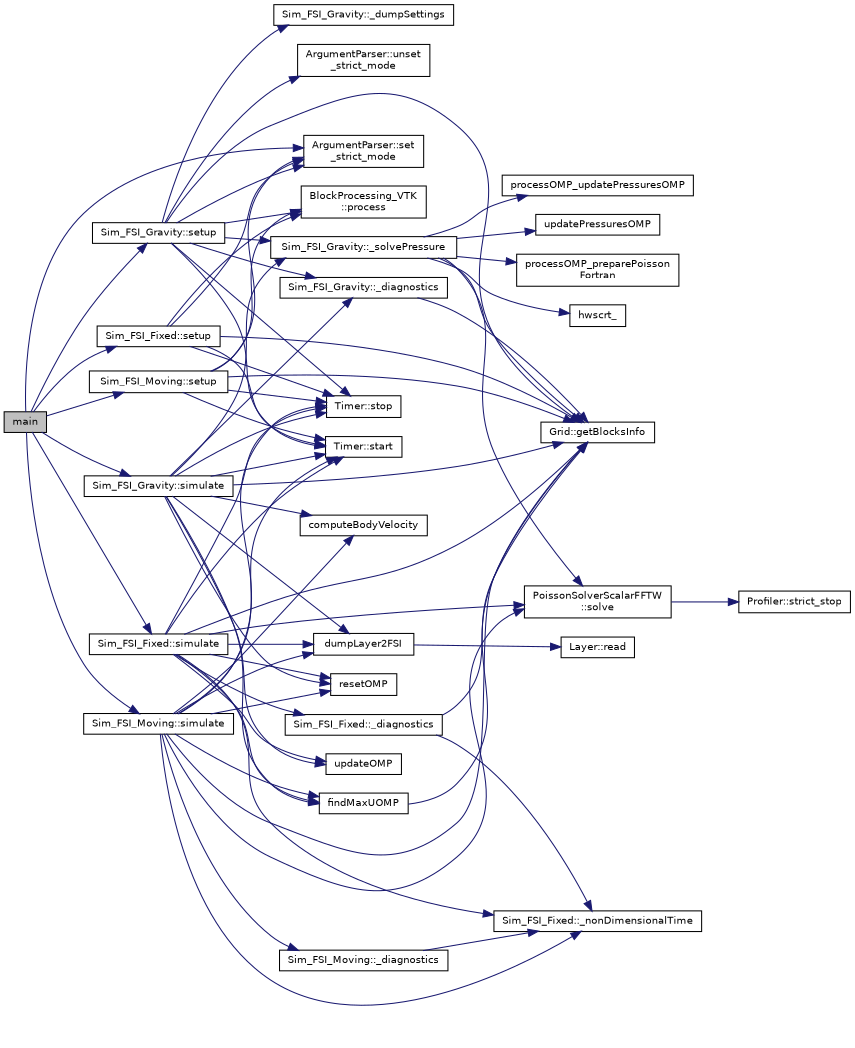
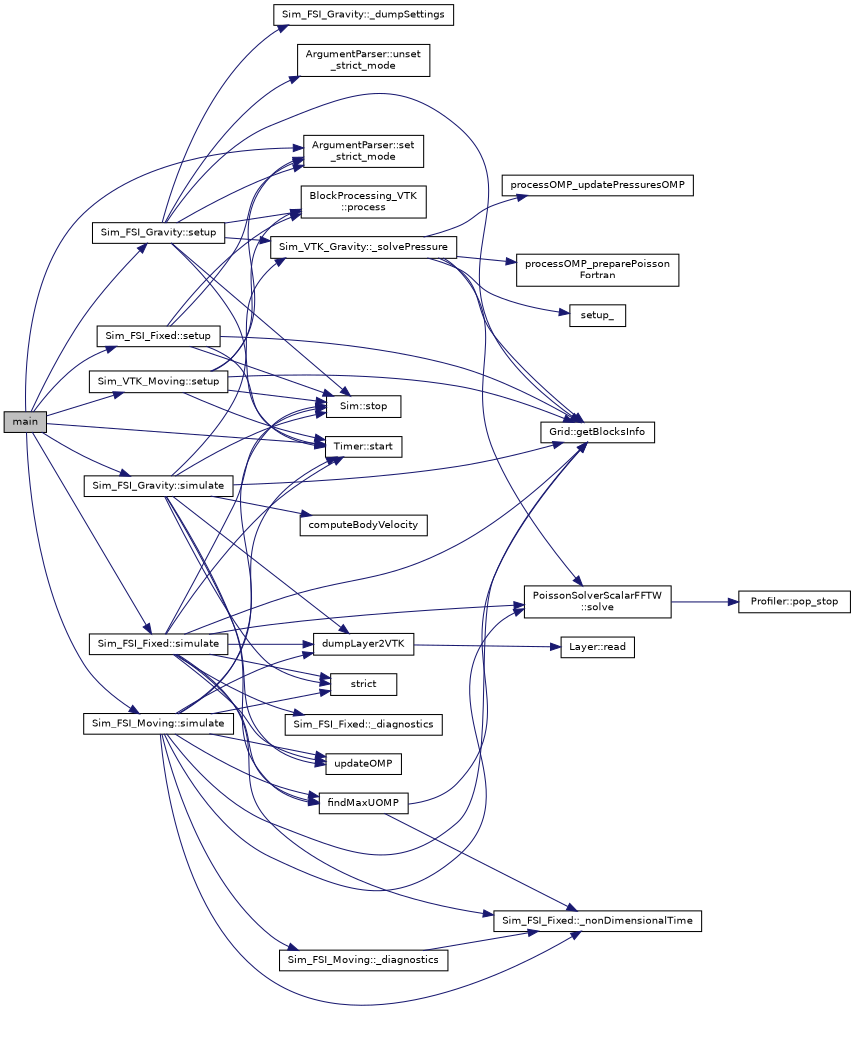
(598, 225) -> none
(364, 247) -> (364, 247)
(364, 288) -> none
(598, 316) -> (598, 316)
(159, 382) -> (159, 382)
(364, 407) -> (364, 407)
(263, 466) -> (181, 433)
(494, 577) -> none
(795, 602) -> (795, 602)
(263, 632) -> (257, 743)
(364, 644) -> (364, 644)
(364, 685) -> (364, 685)
(524, 806) -> (476, 860)
